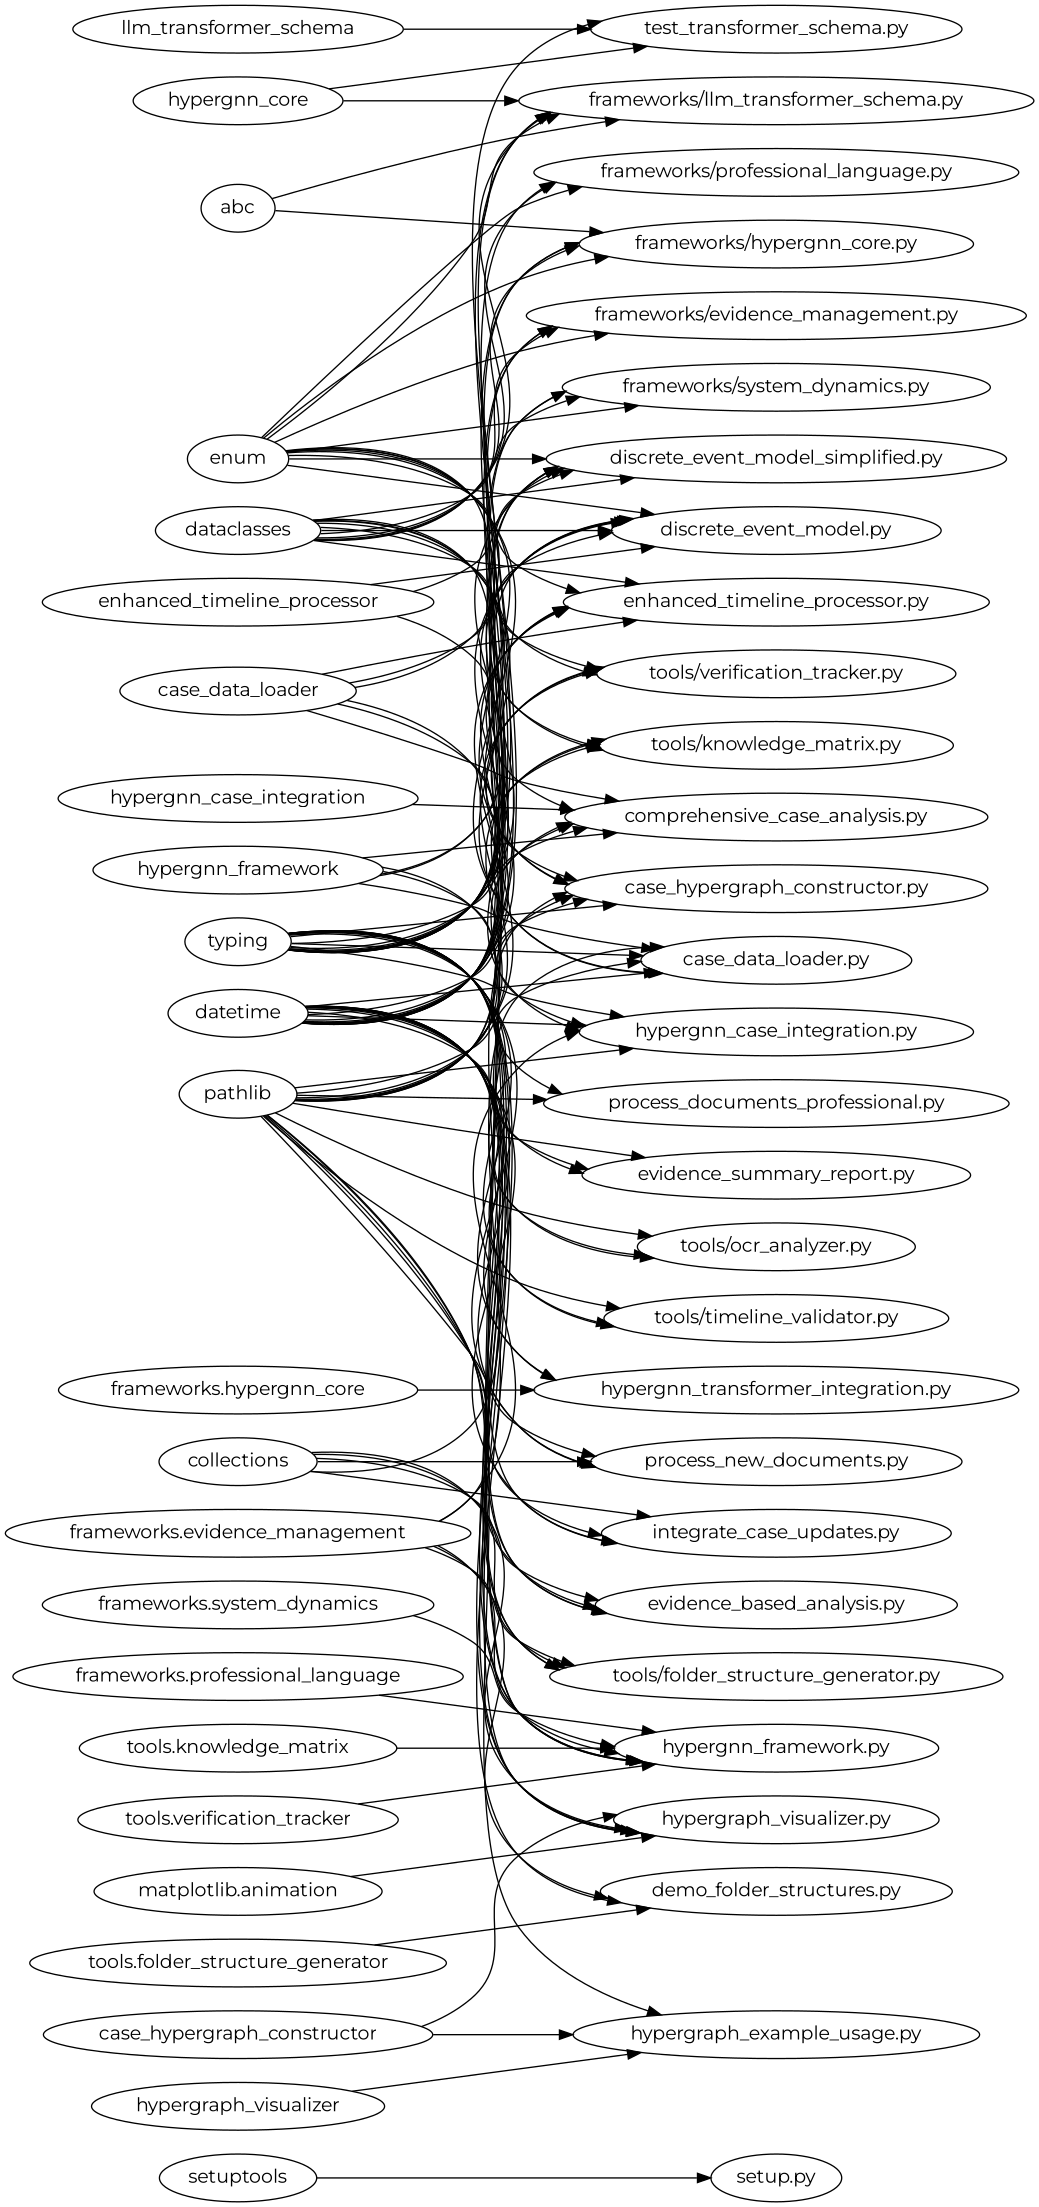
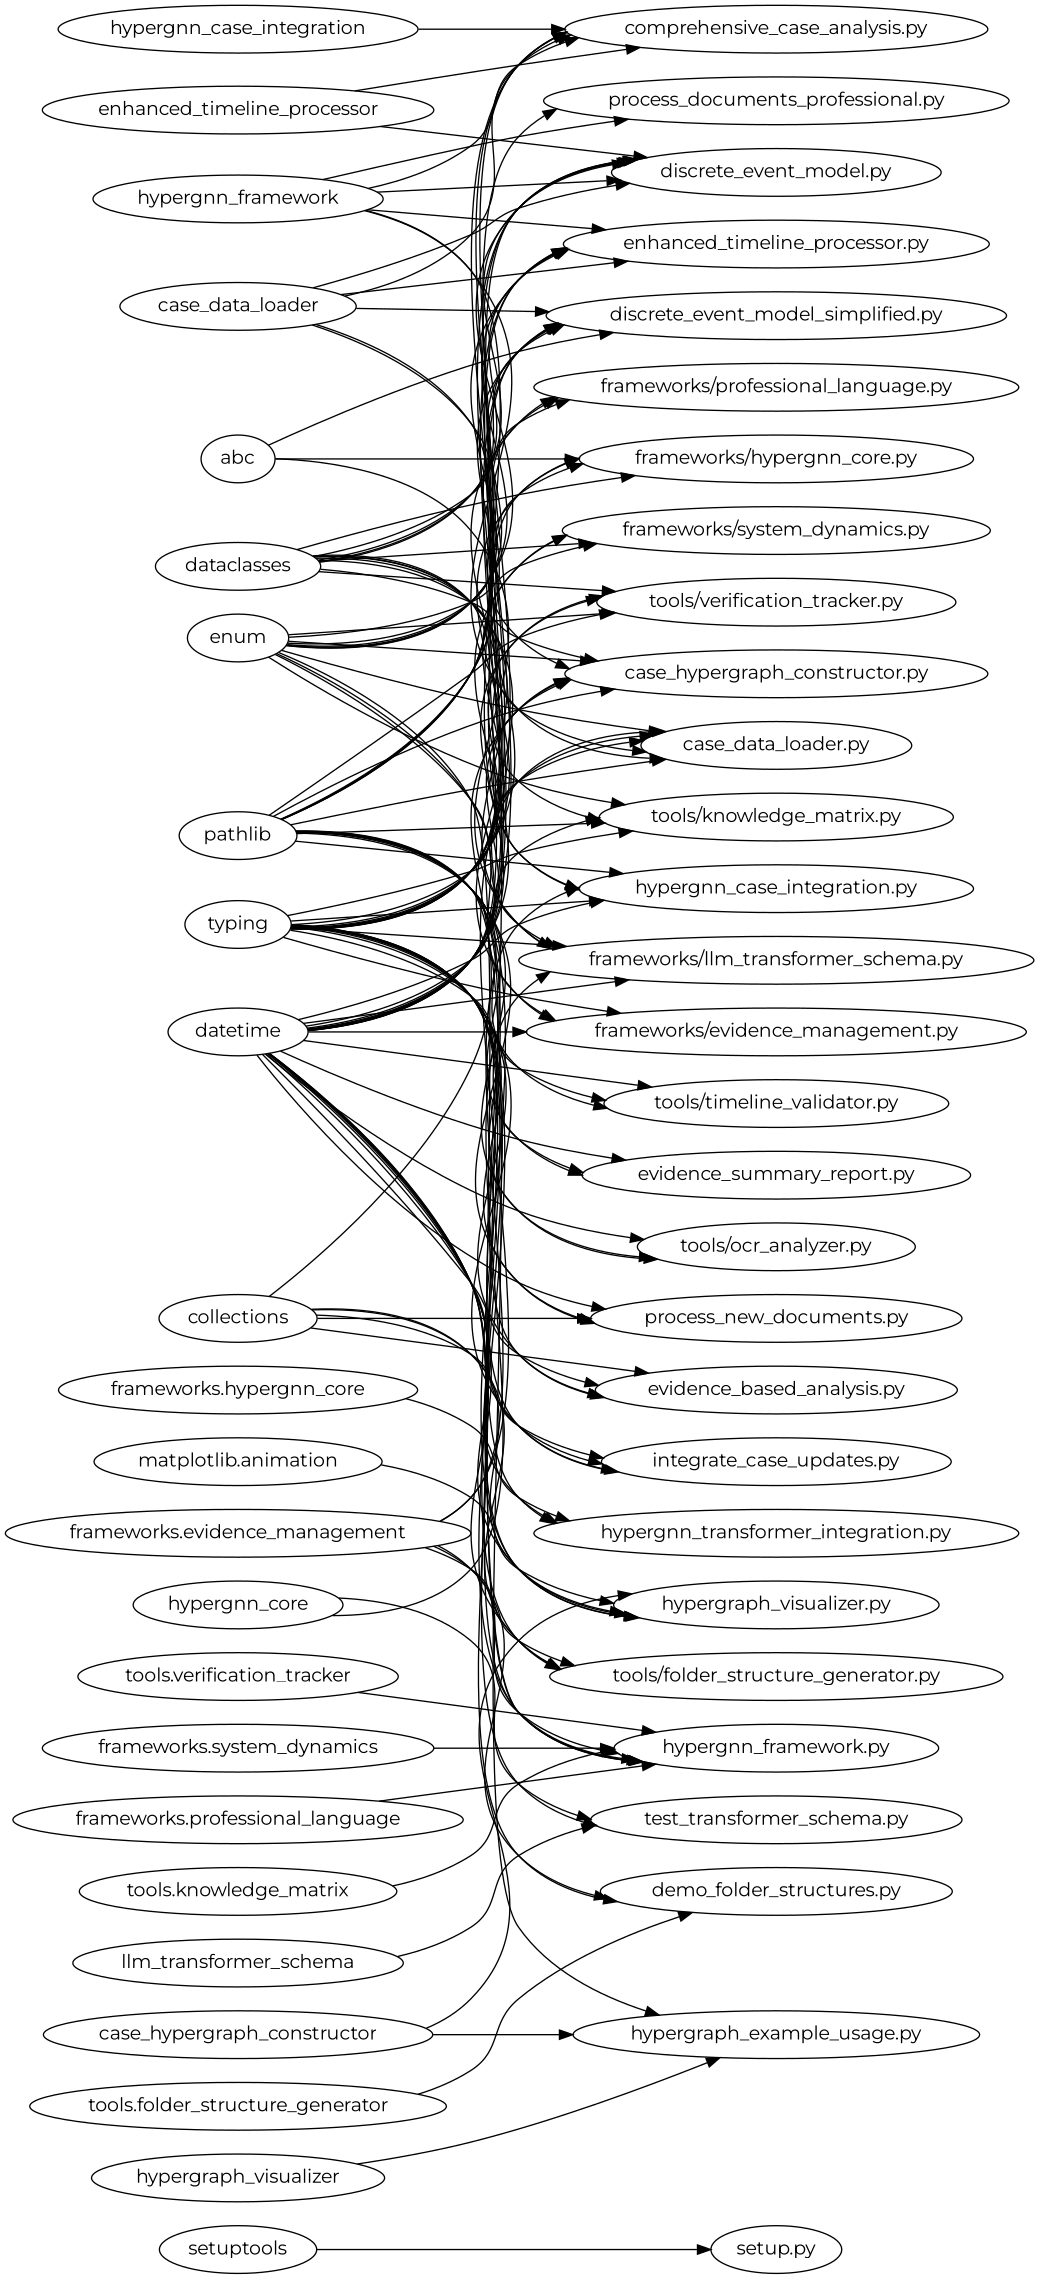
(492, 538) -> (439, 376)
